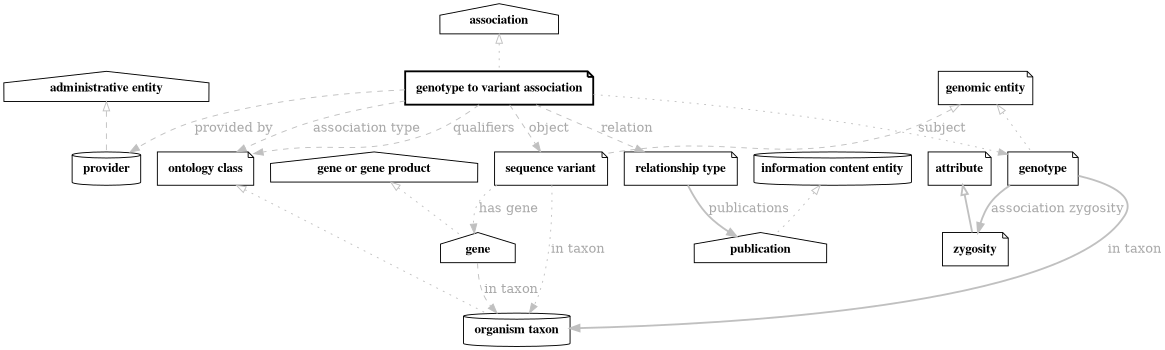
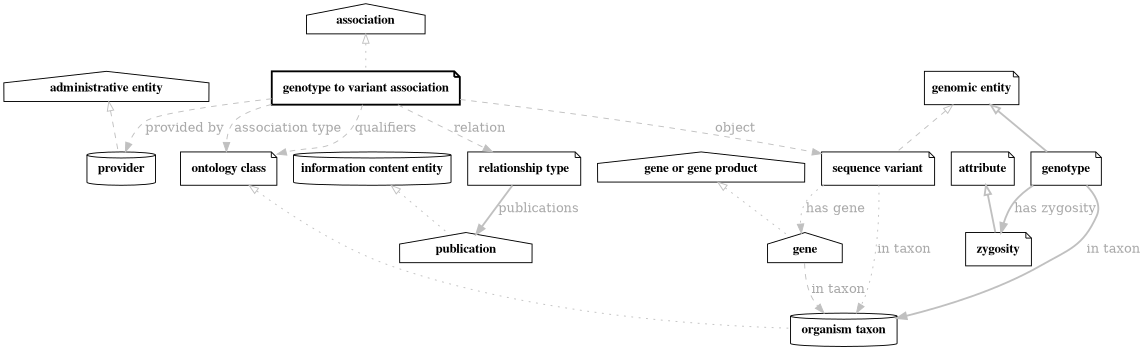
(797, 116) -> none
(1017, 132) -> (1023, 131)
(1058, 209) -> (1056, 209)
